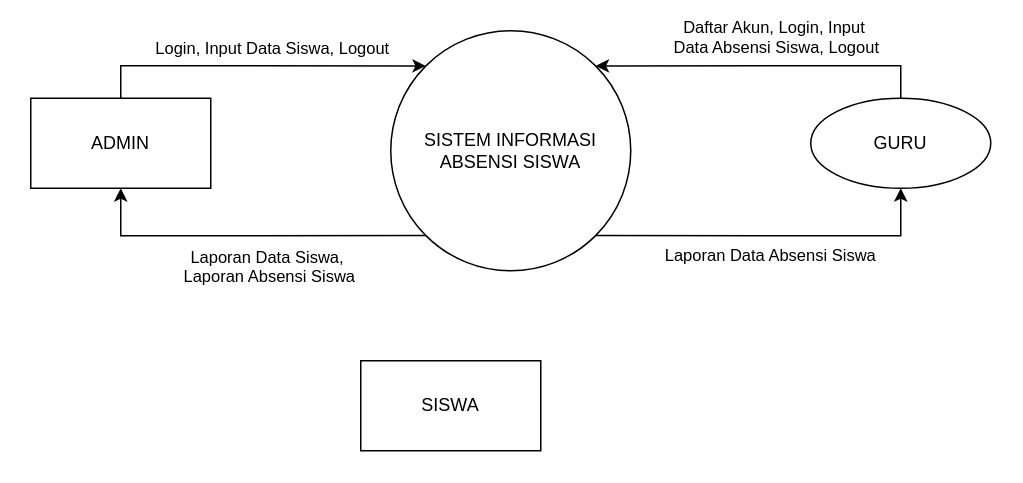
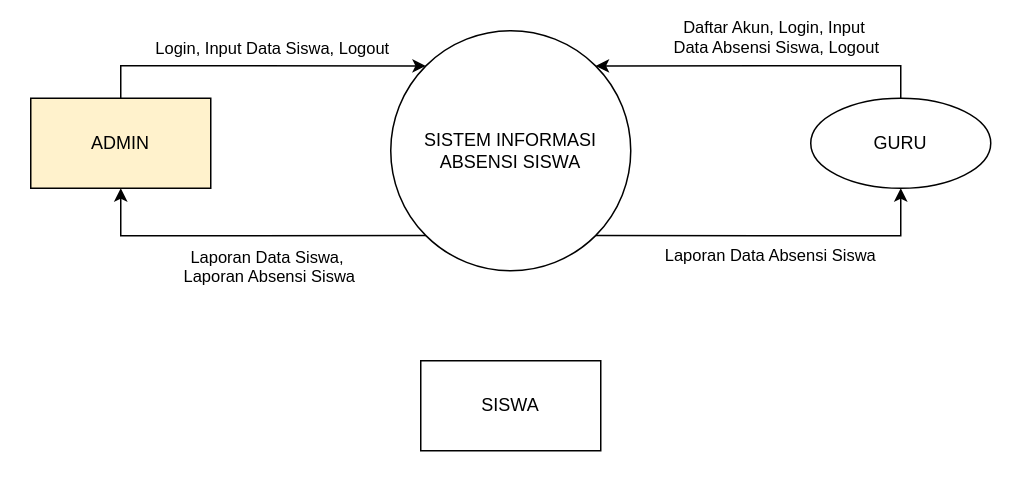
(121, 143) -> (121, 143)
(451, 406) -> (511, 406)
